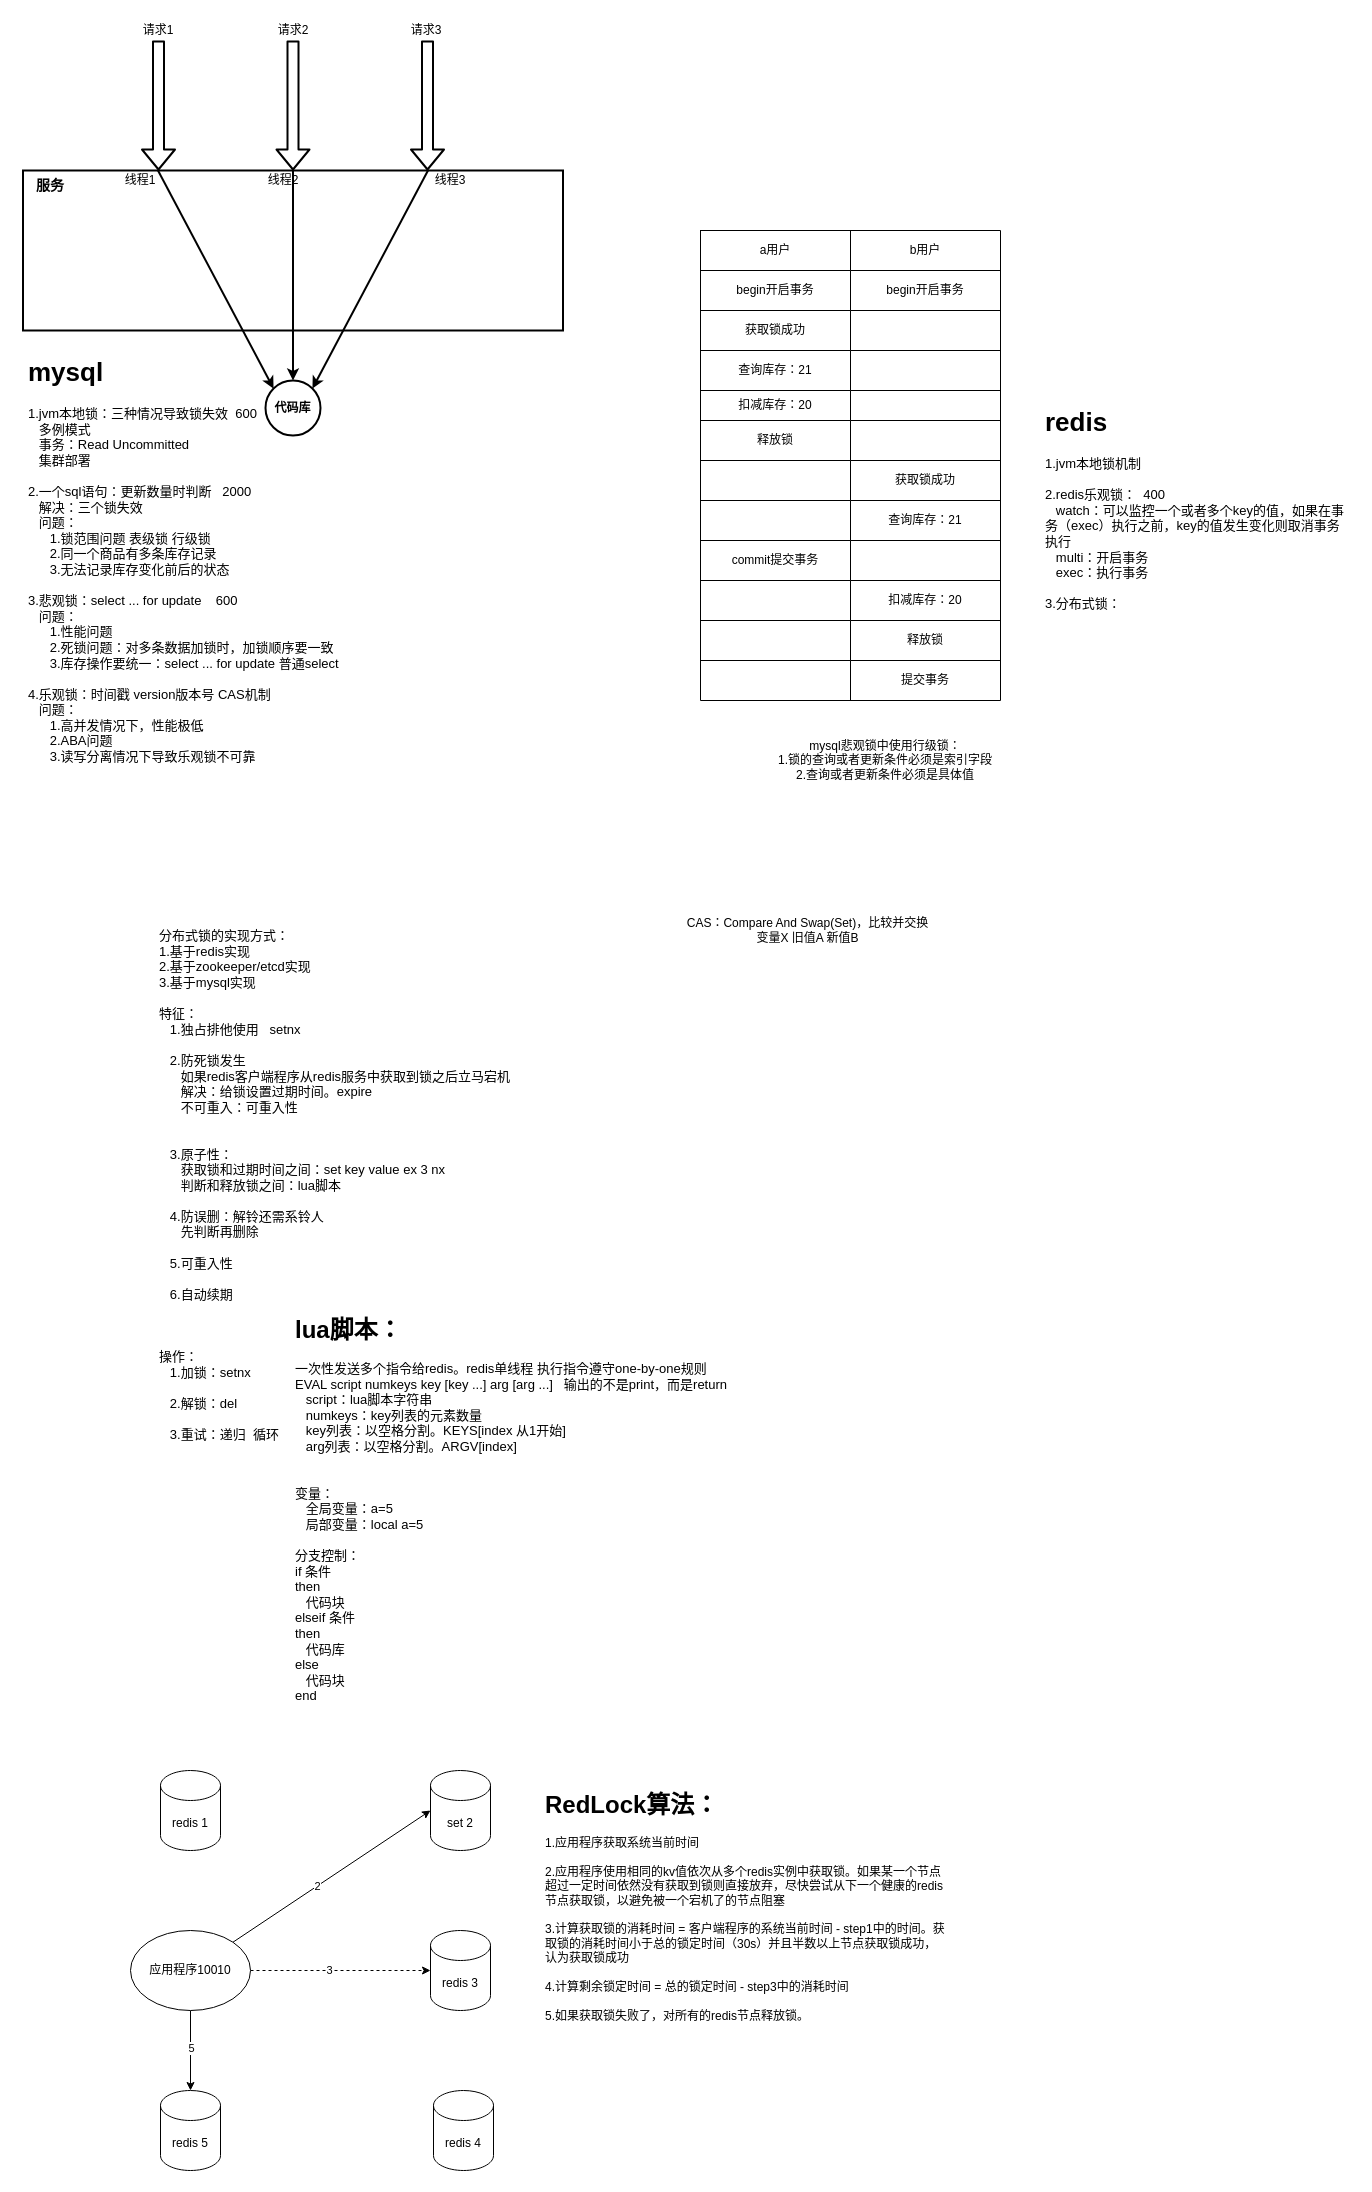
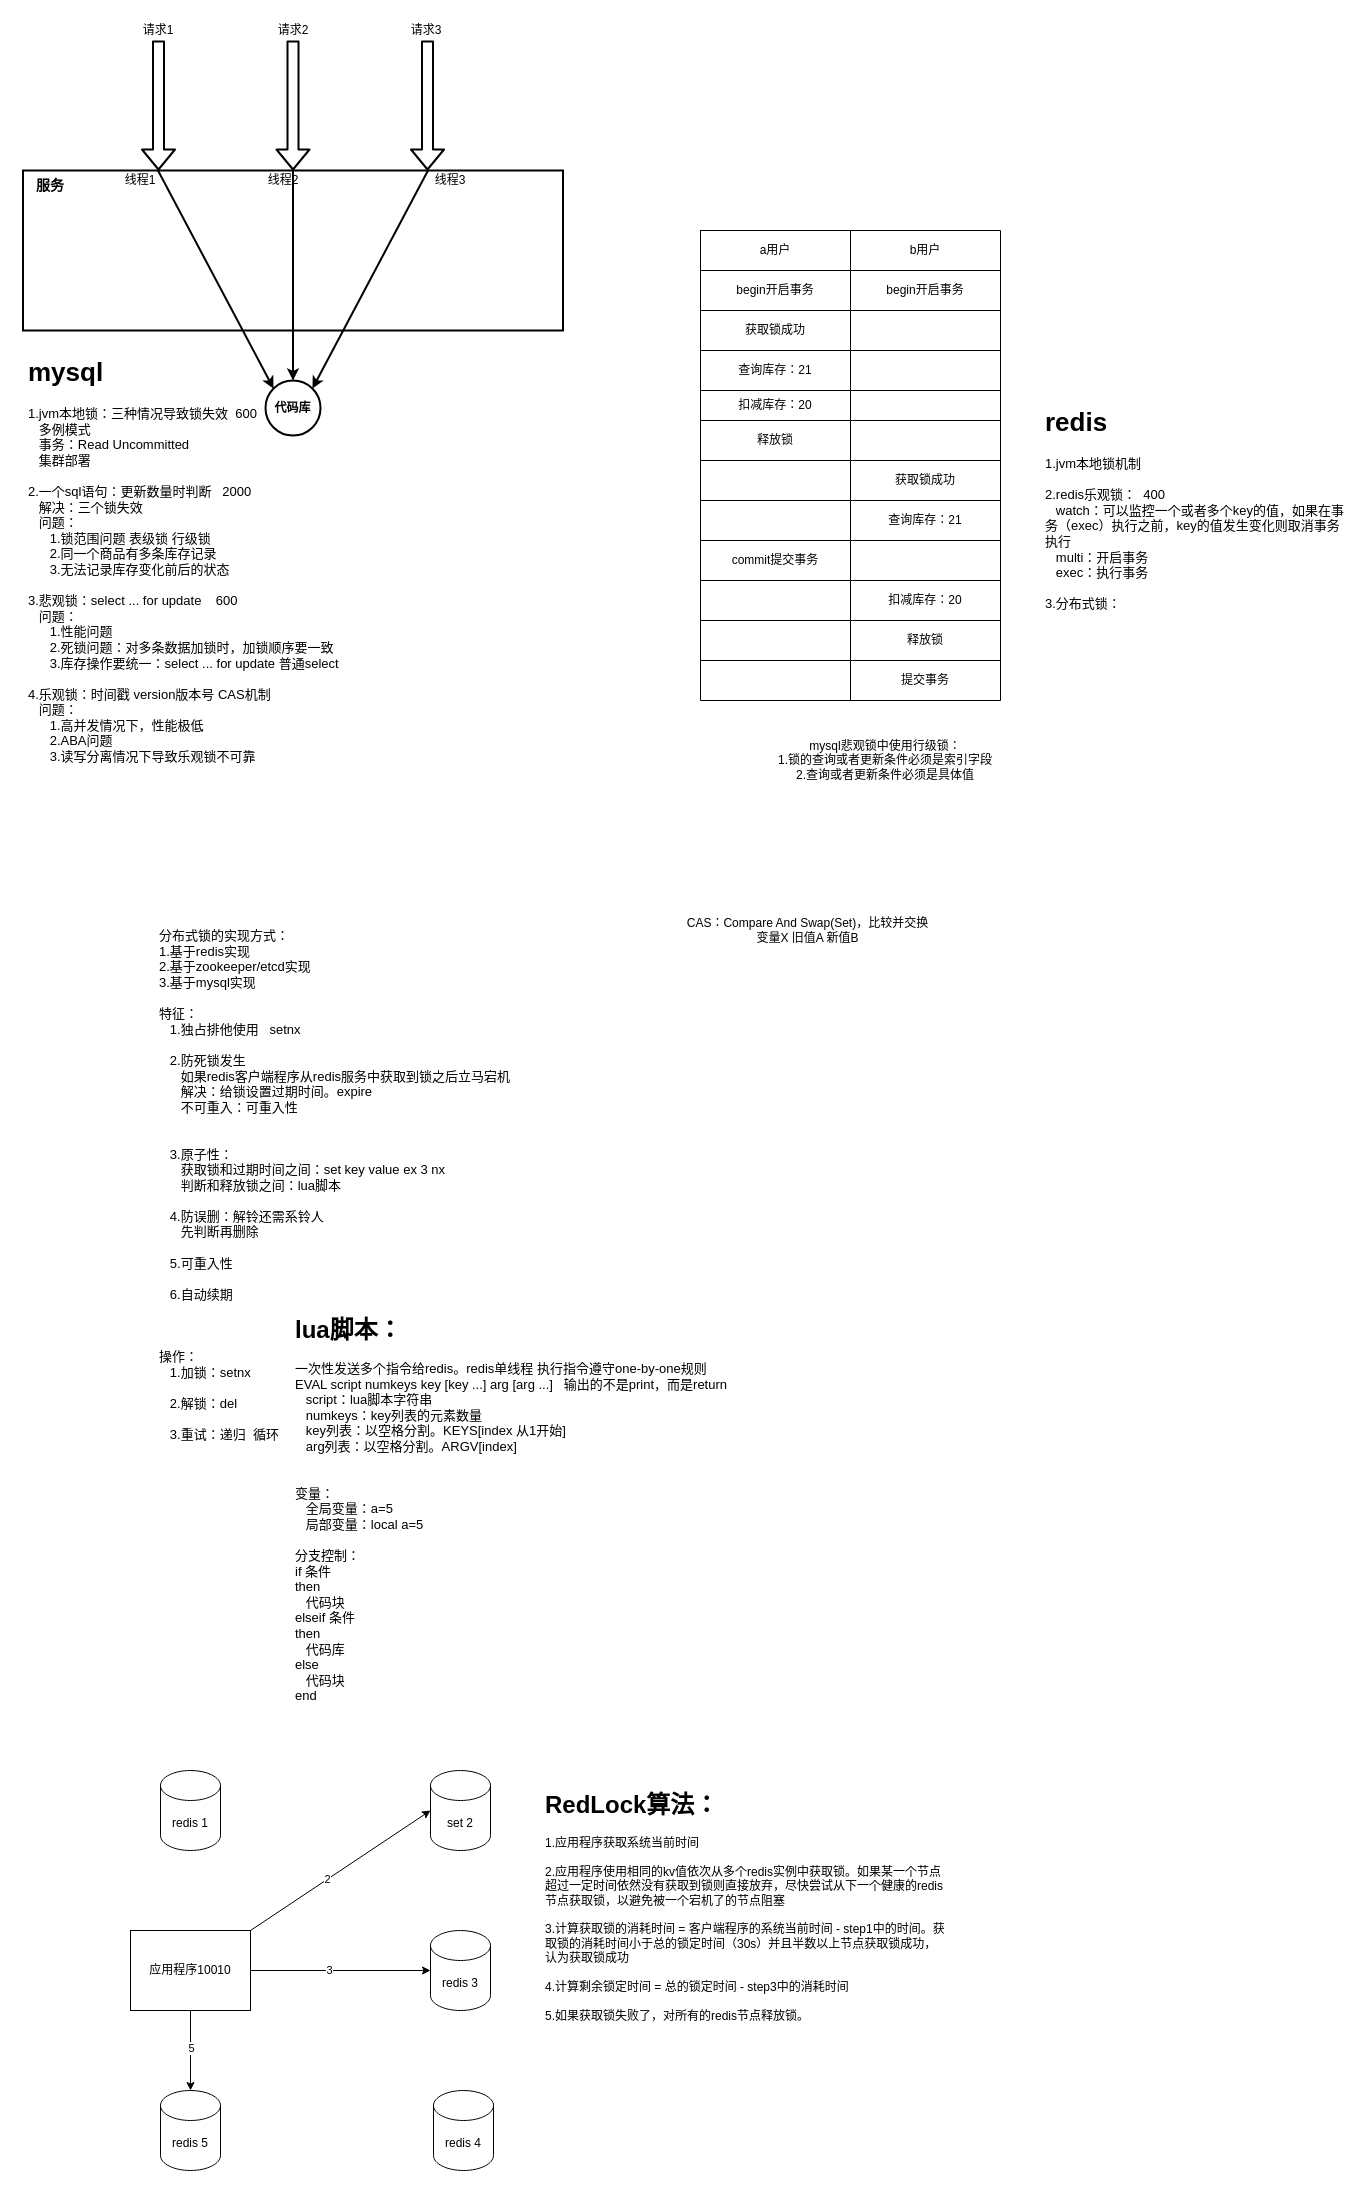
(191, 1971) -> (191, 1971)
(338, 1971) -> (338, 1971)
